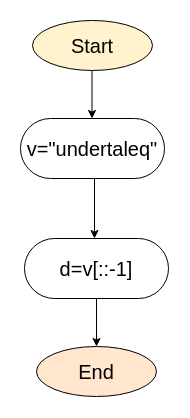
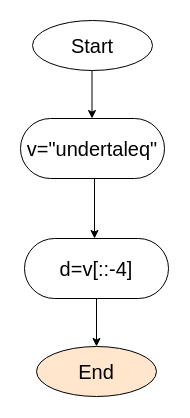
(93, 46) -> (93, 46)
(97, 269) -> (97, 269)
